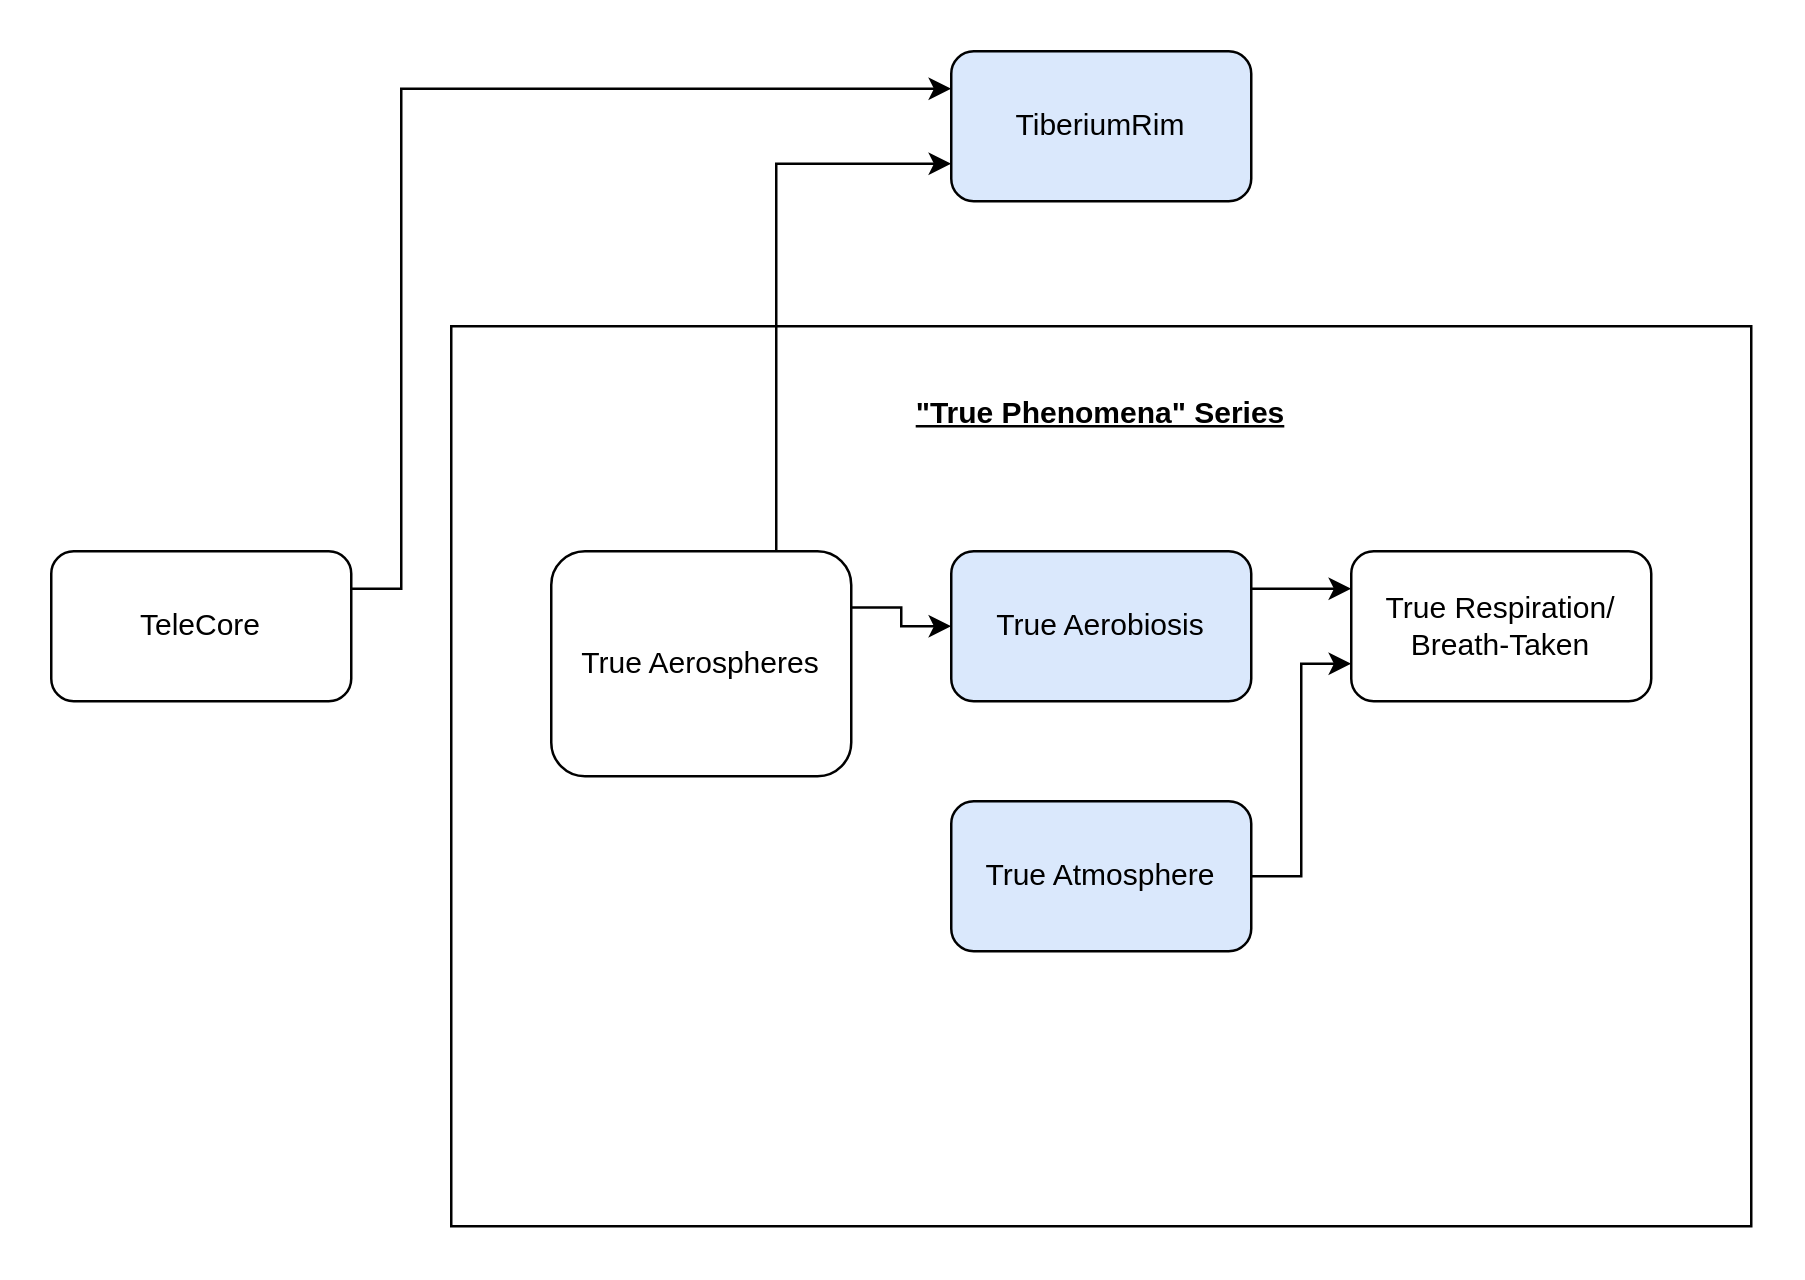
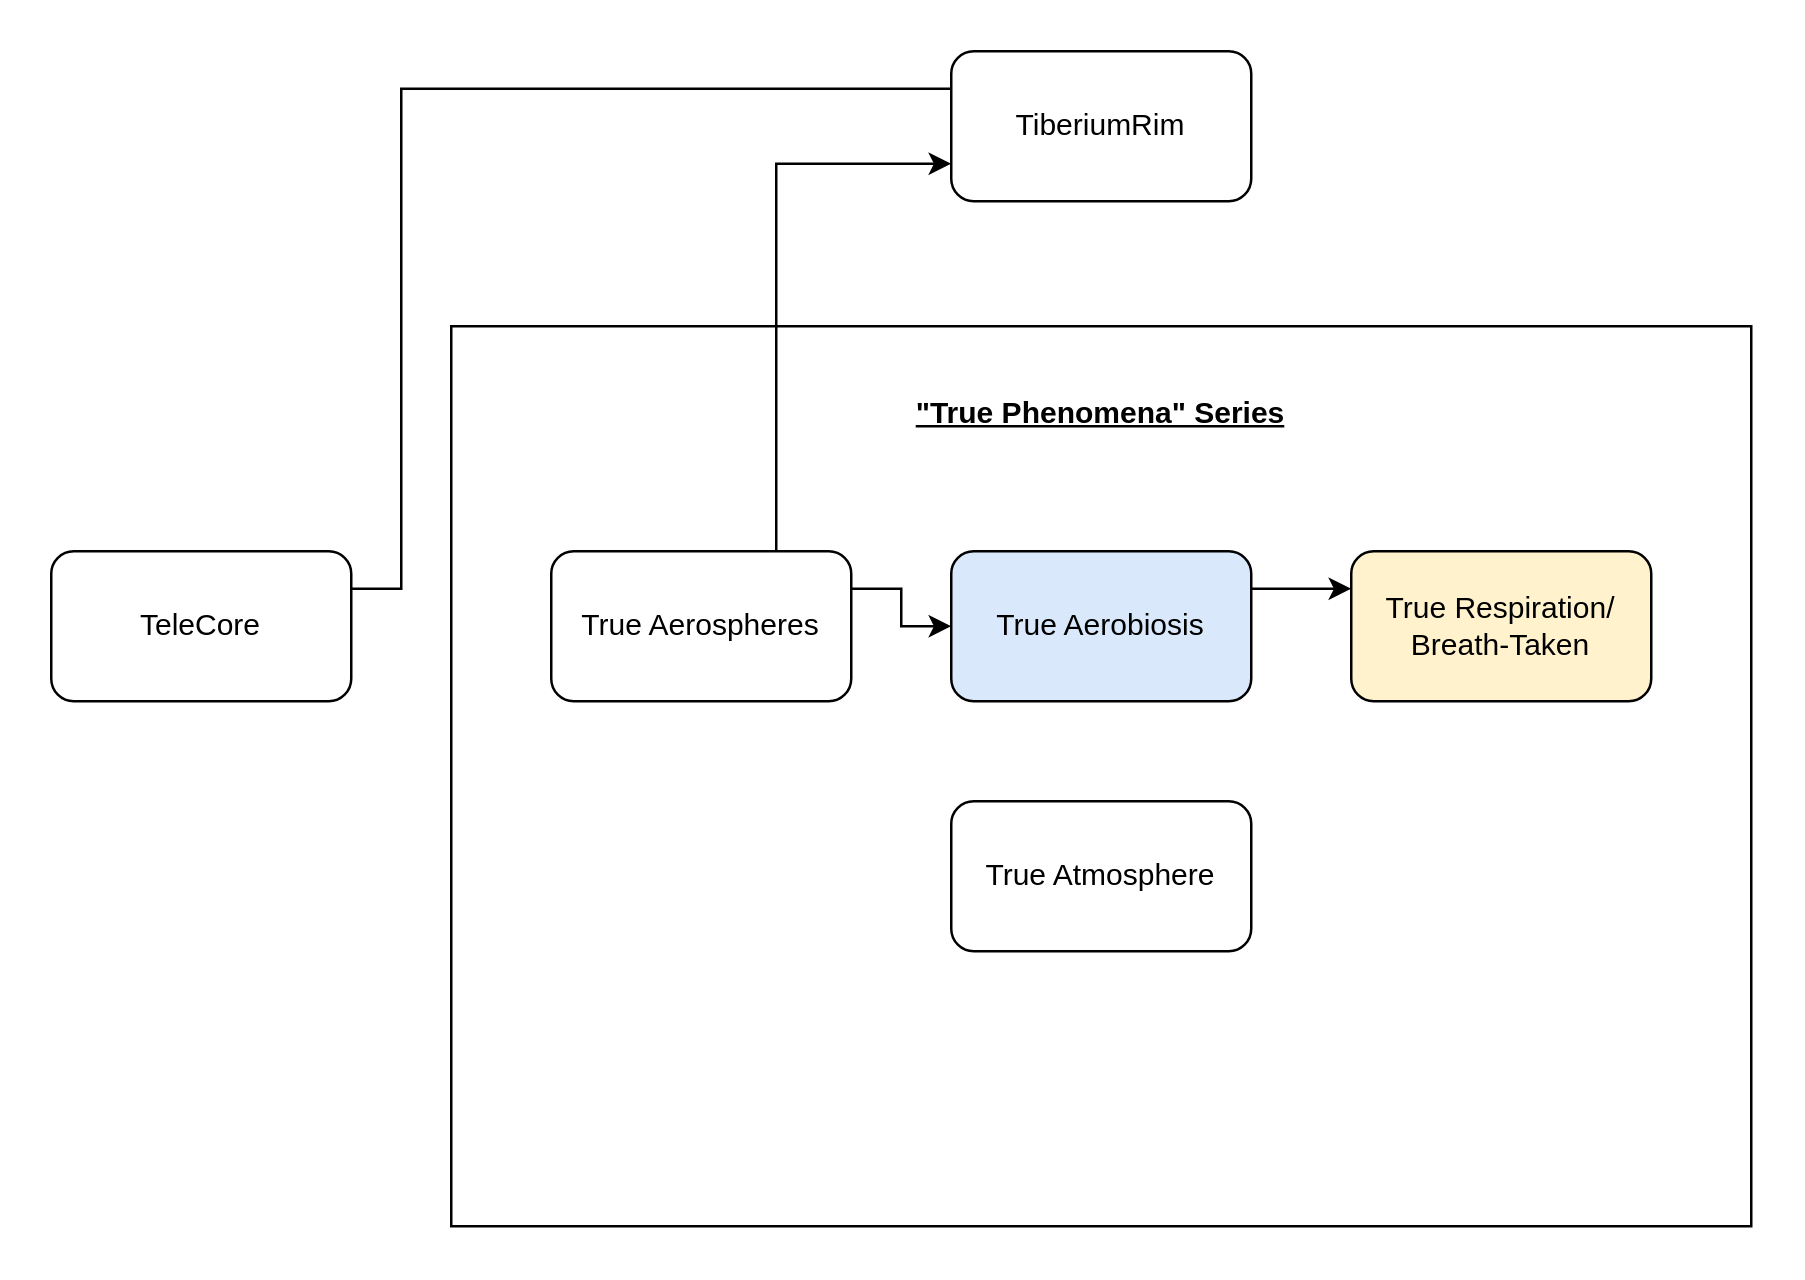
(933, 89) -> (940, 89)
(1101, 126) -> (1101, 126)
(1501, 626) -> (1501, 626)
(701, 664) -> (701, 626)
(1301, 778) -> none
(1101, 876) -> (1101, 876)
